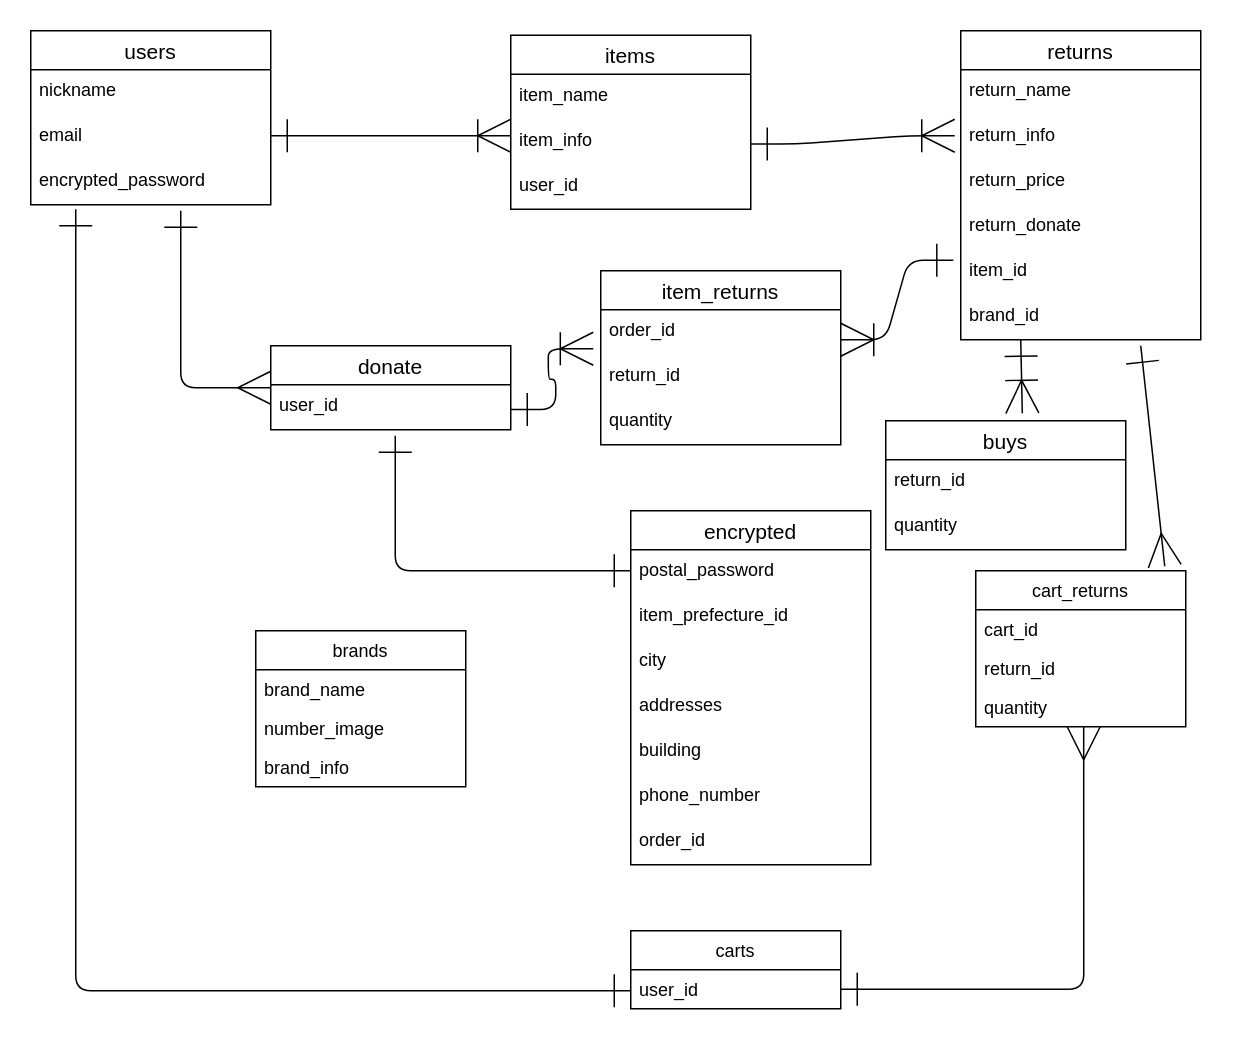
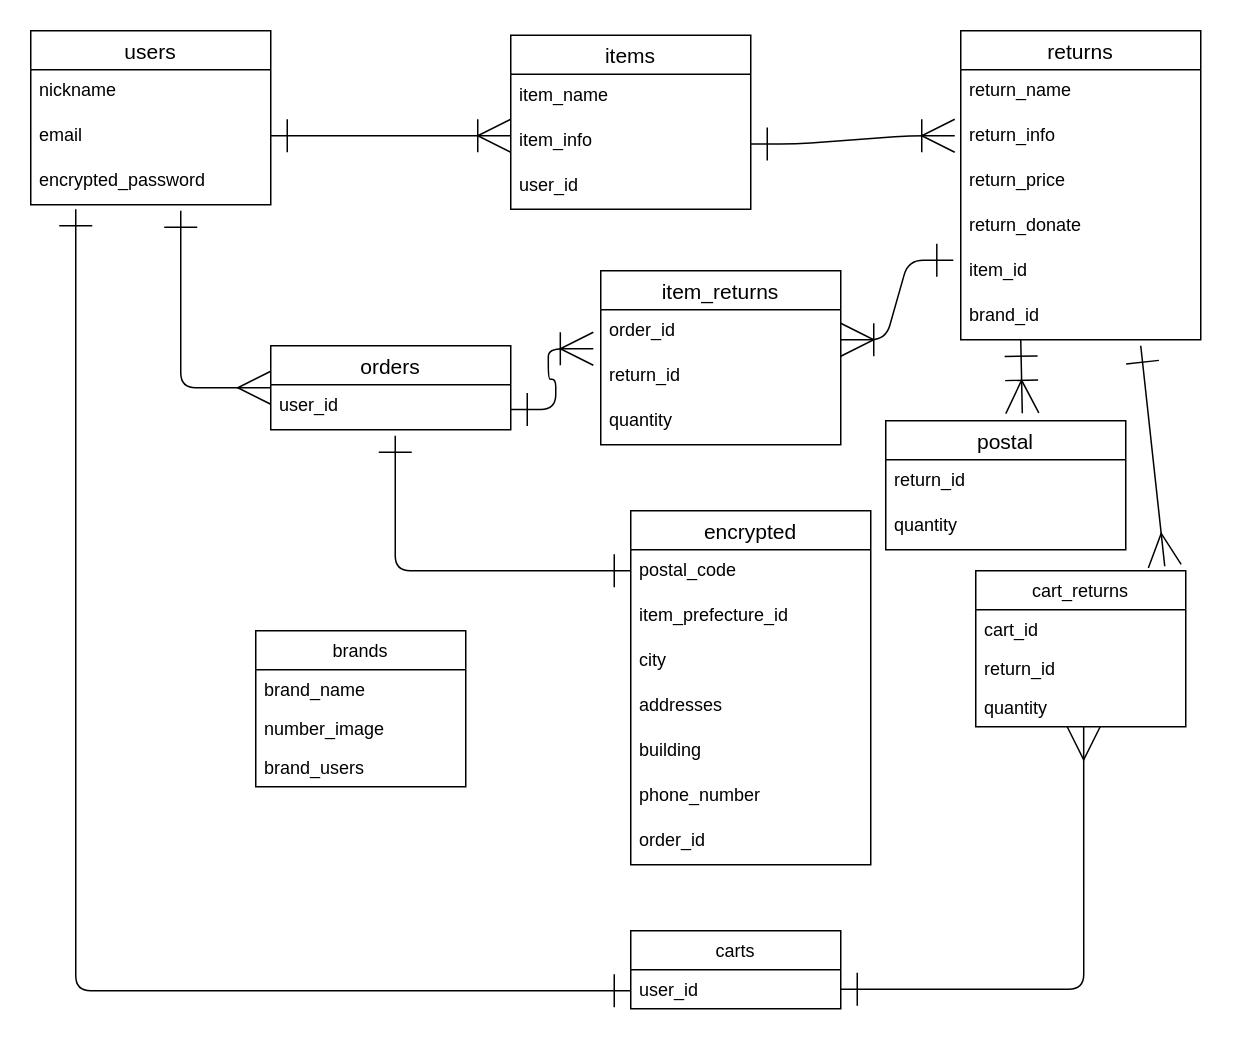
(390, 367) -> (390, 367)
(1005, 442) -> (1005, 442)
(712, 570) -> (692, 570)
(312, 768) -> (319, 768)
